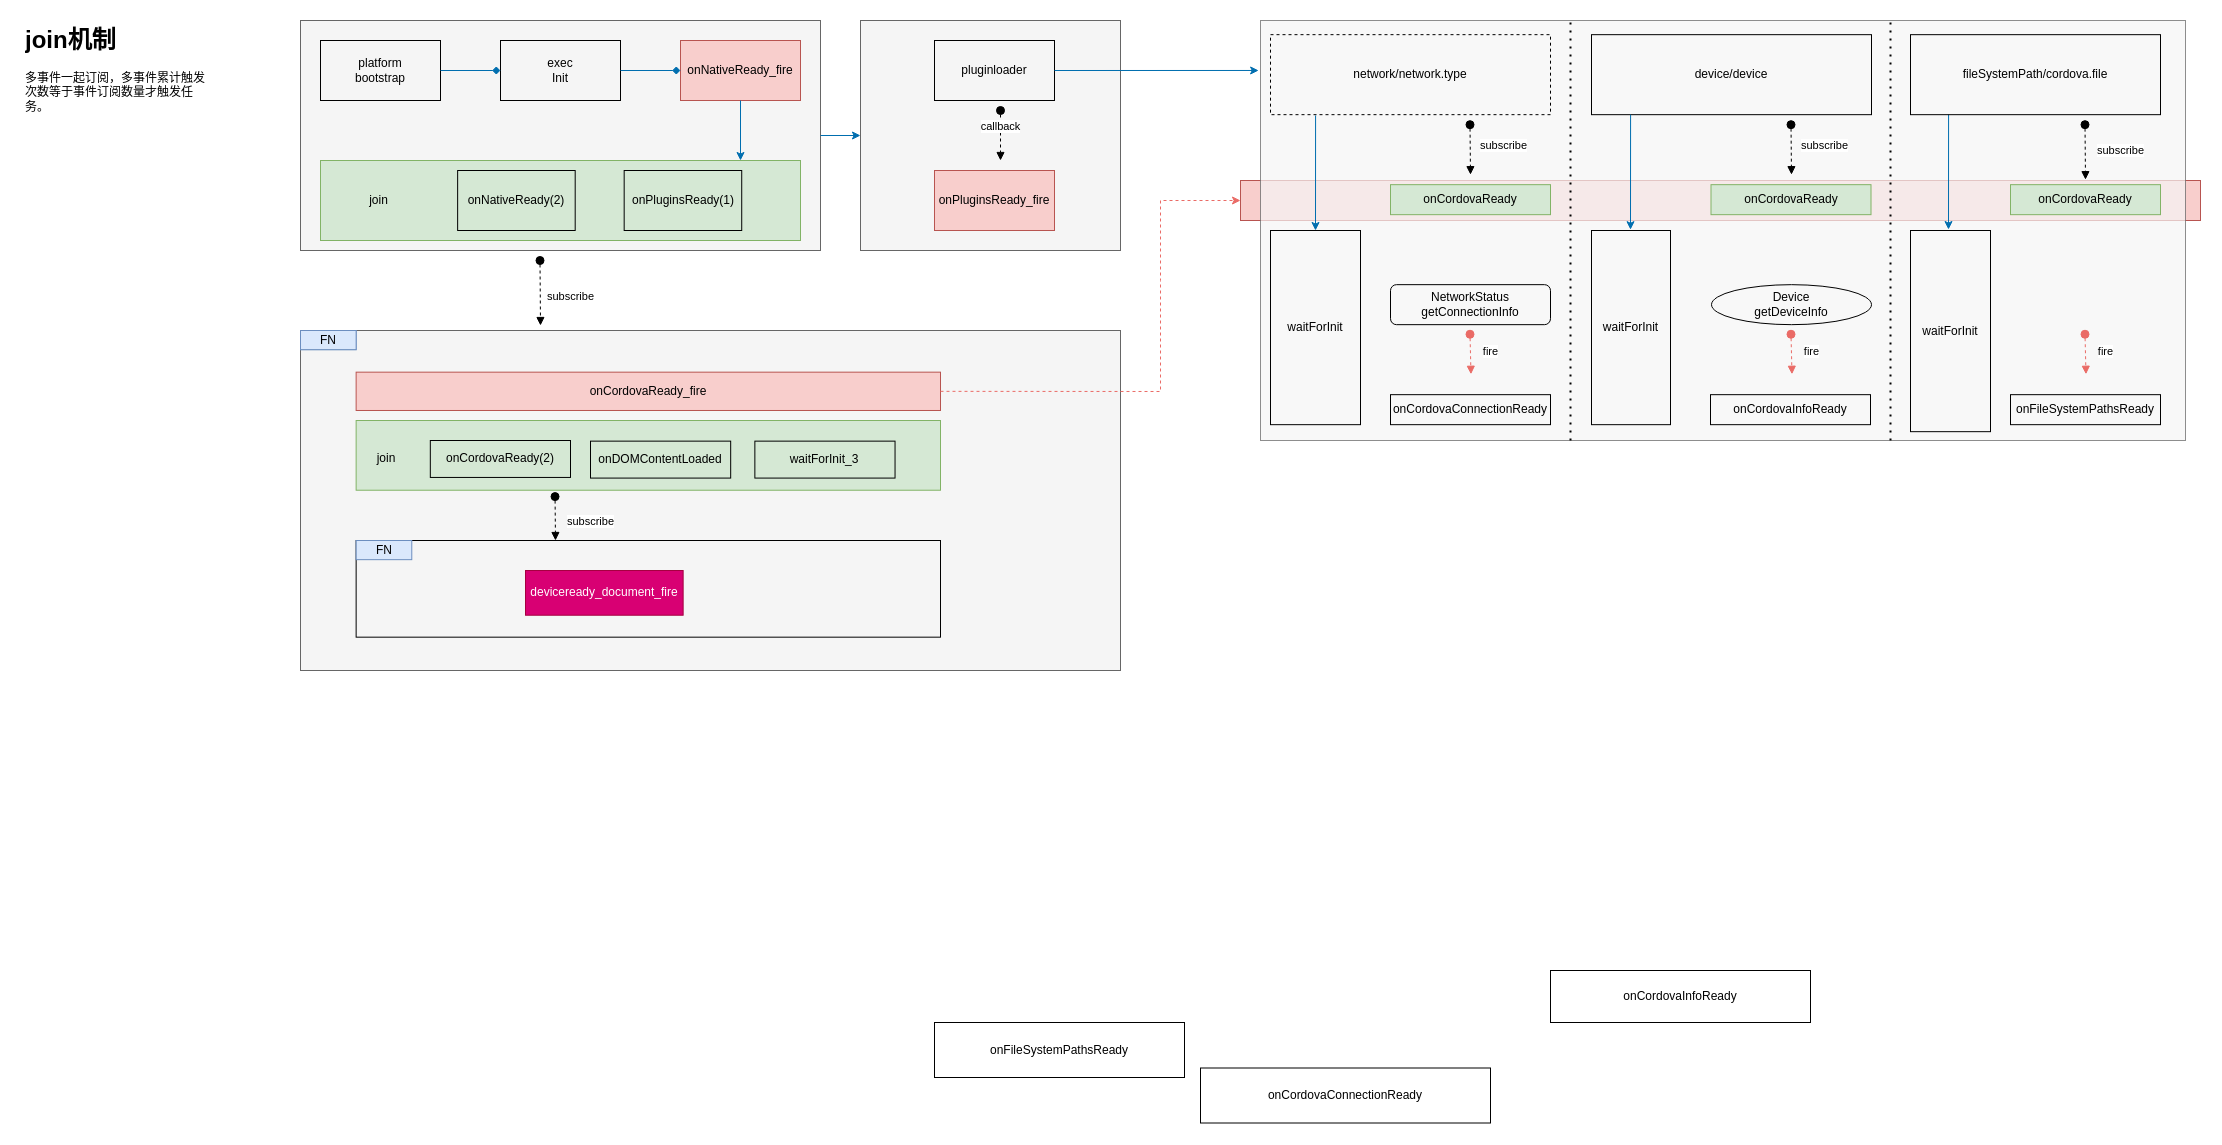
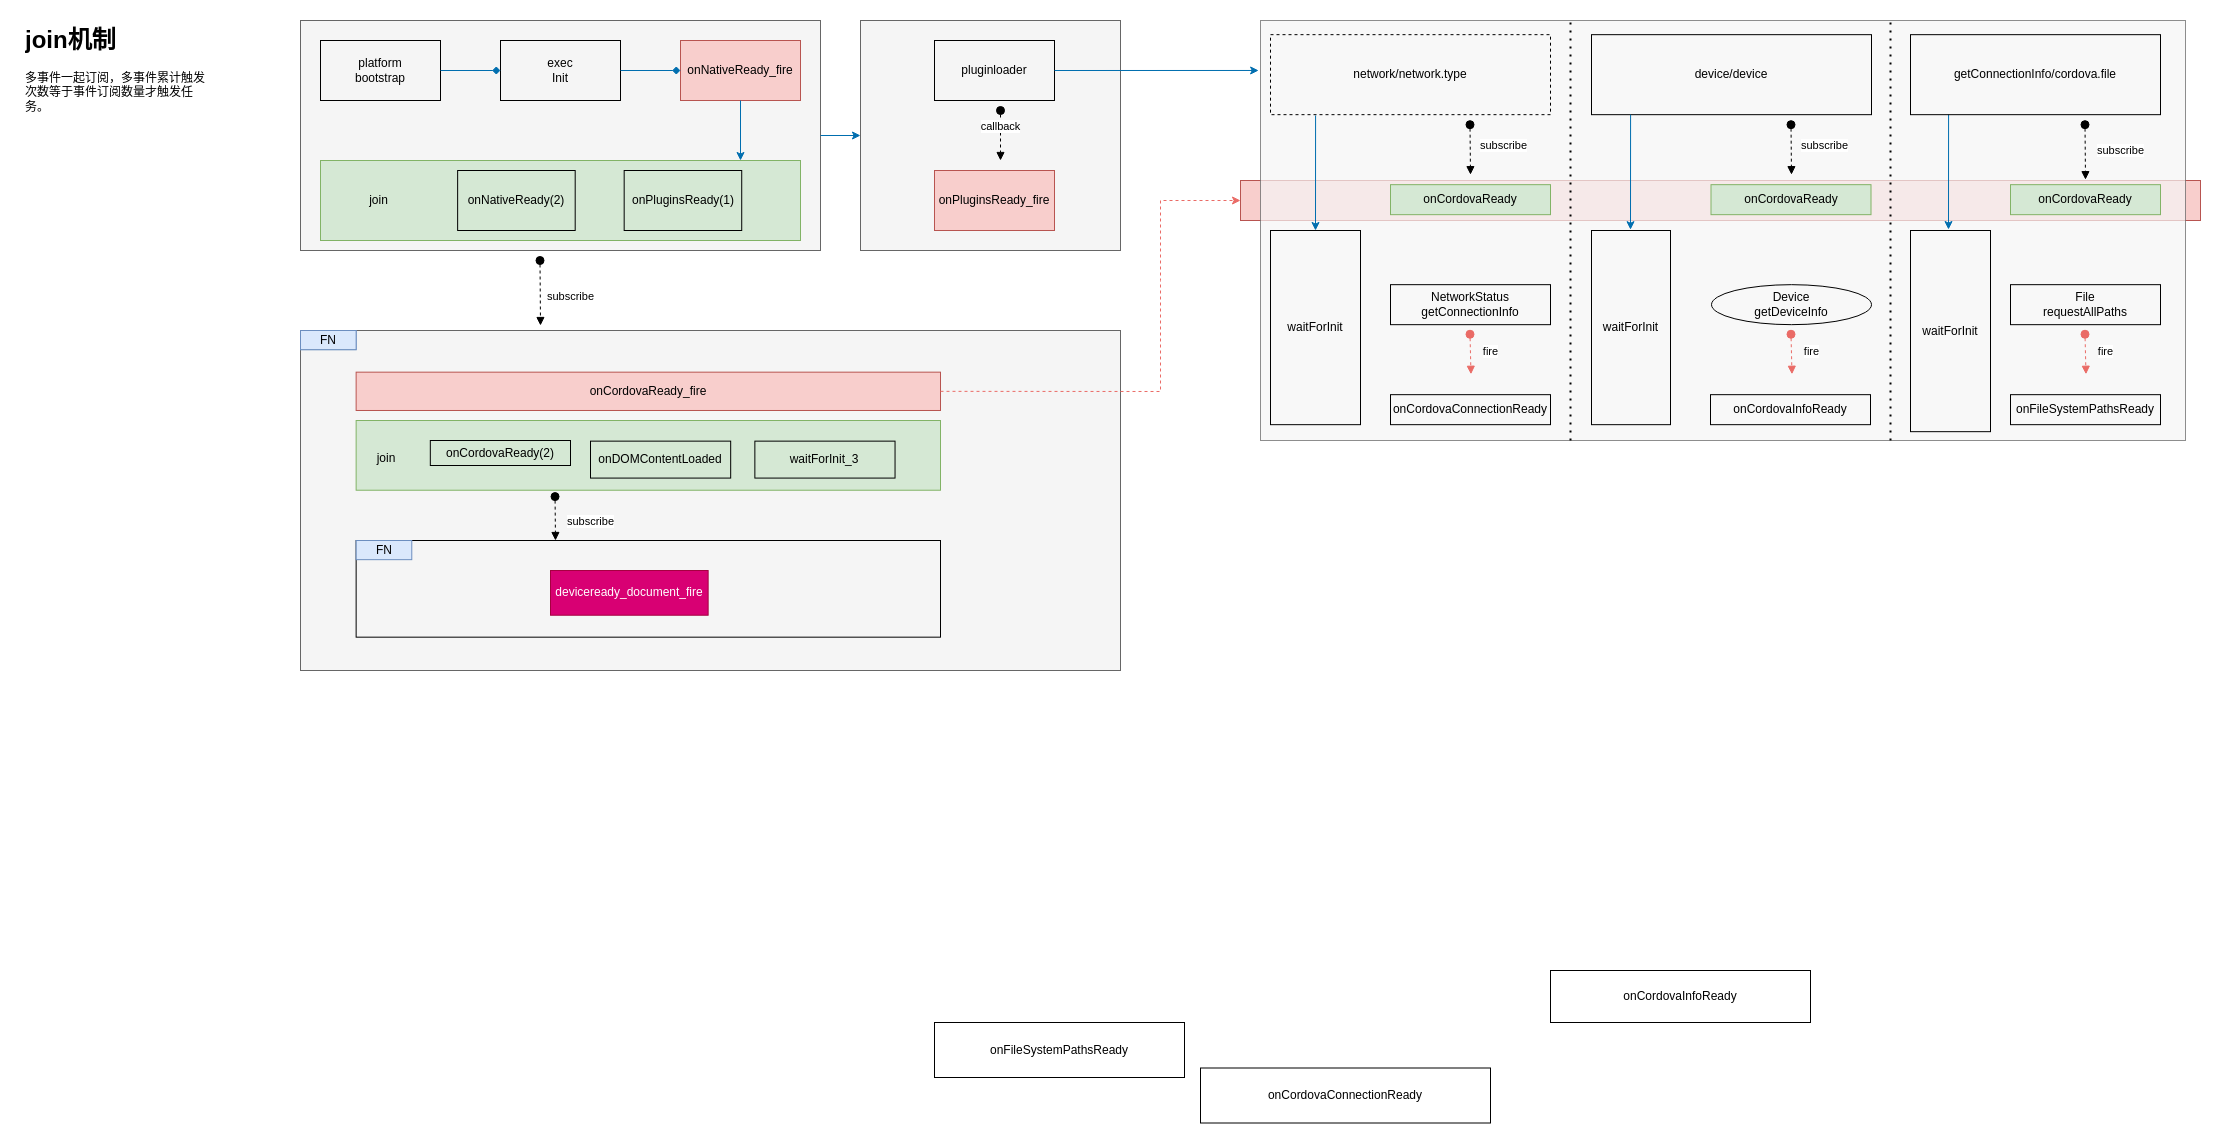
(2036, 75) -> (2036, 75)
(1471, 305) -> (1471, 305)
none -> (2086, 305)
(500, 459) -> (500, 453)
(604, 593) -> (629, 593)
